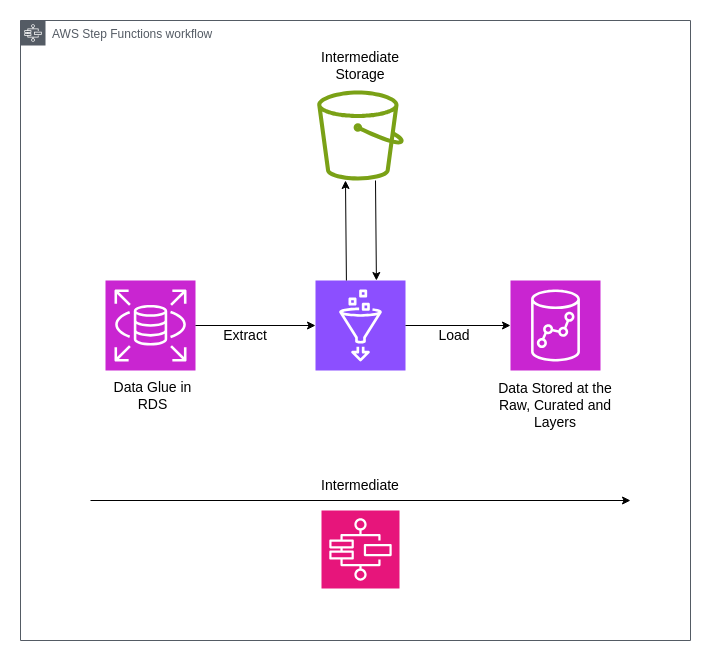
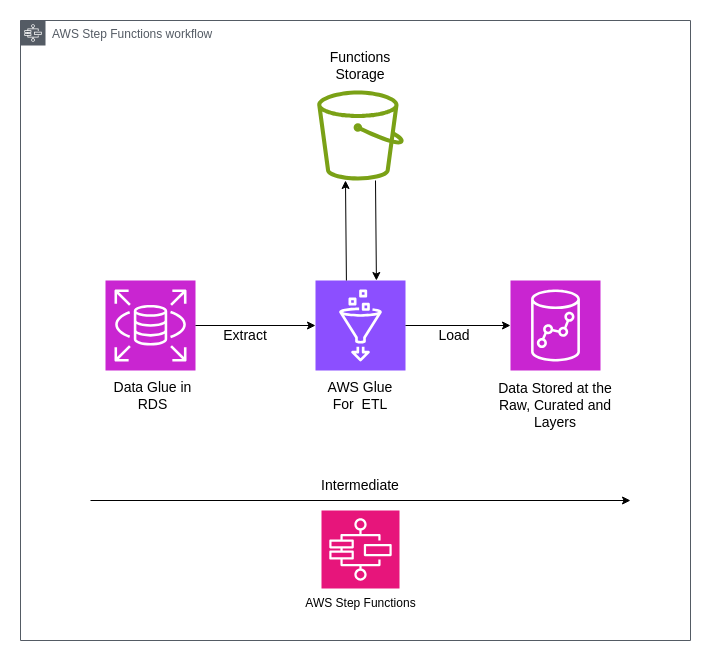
(361, 66) -> (361, 66)
none -> (361, 396)
none -> (361, 604)
